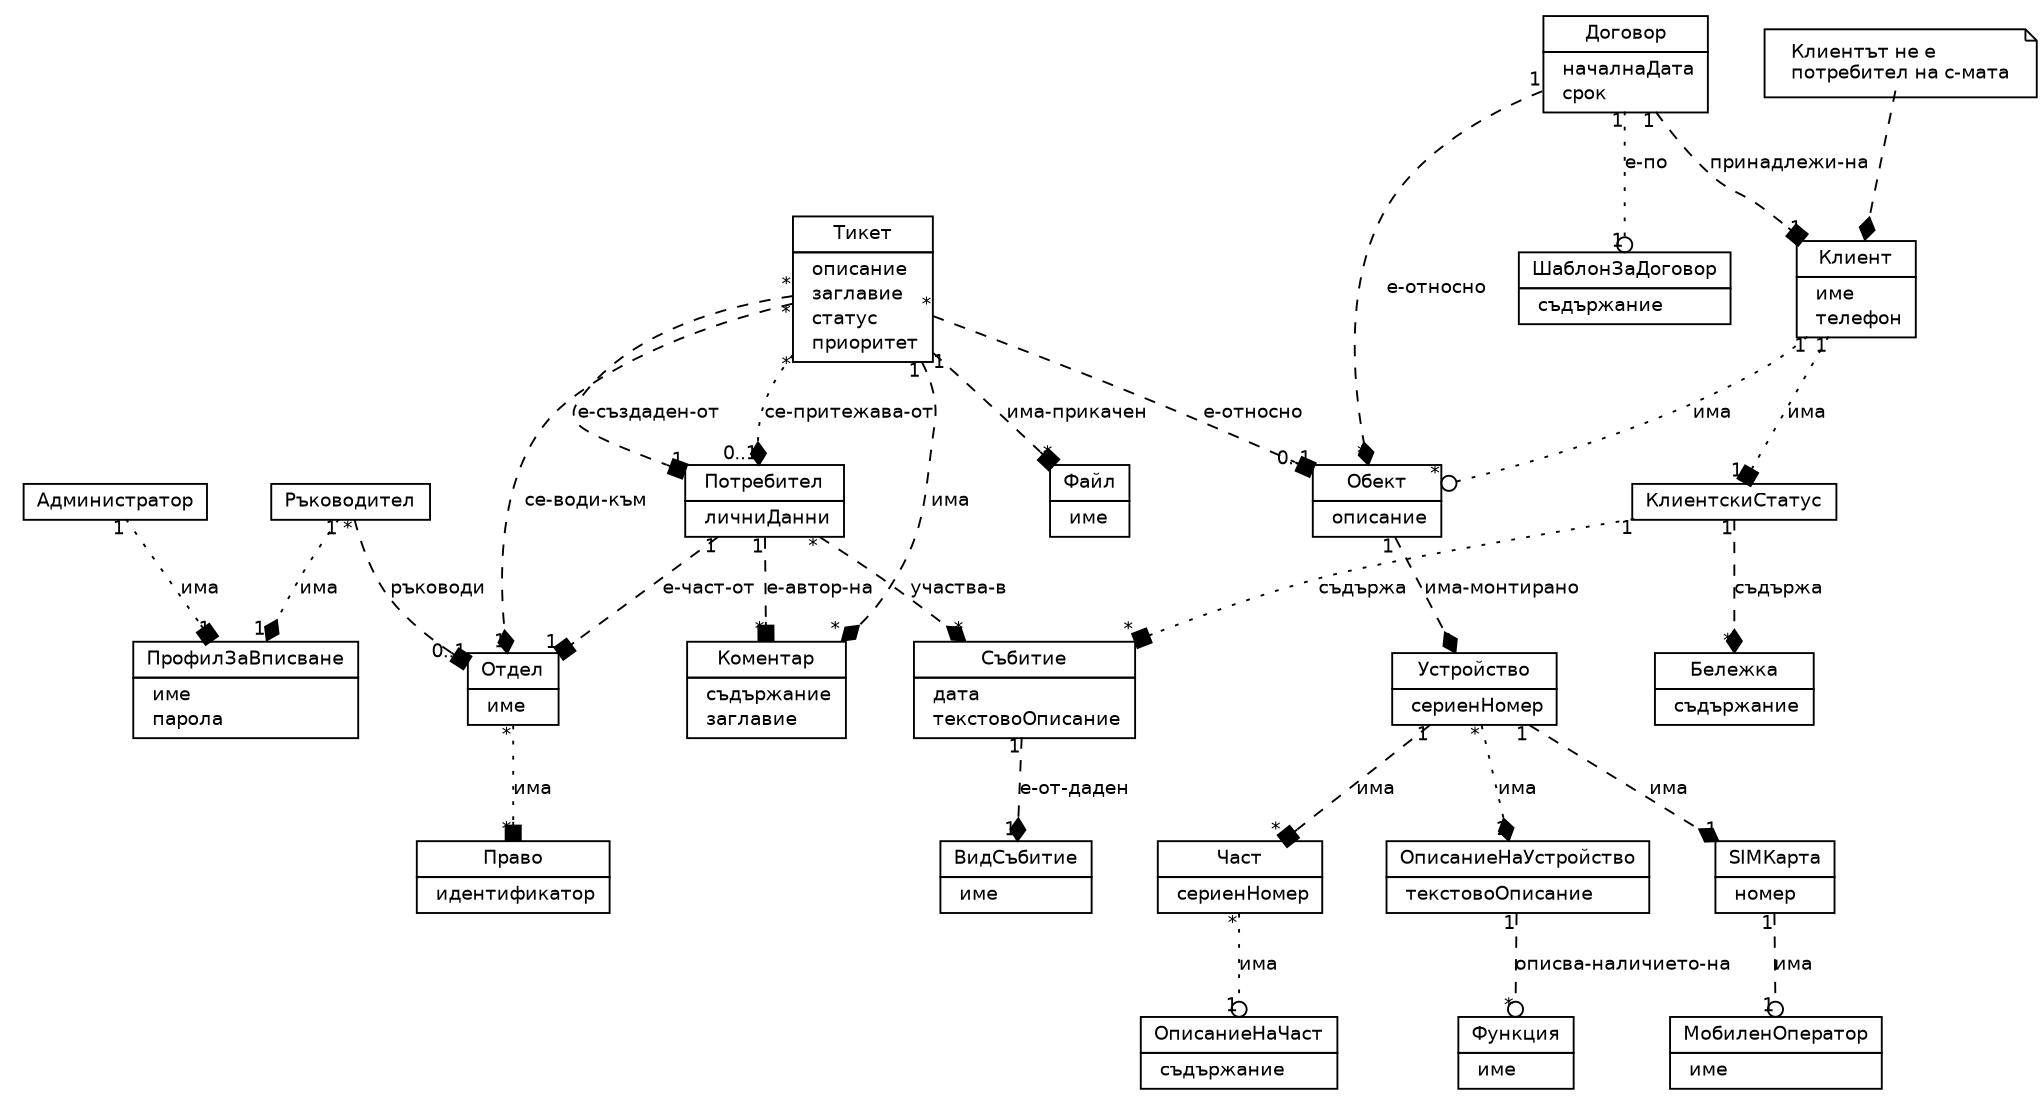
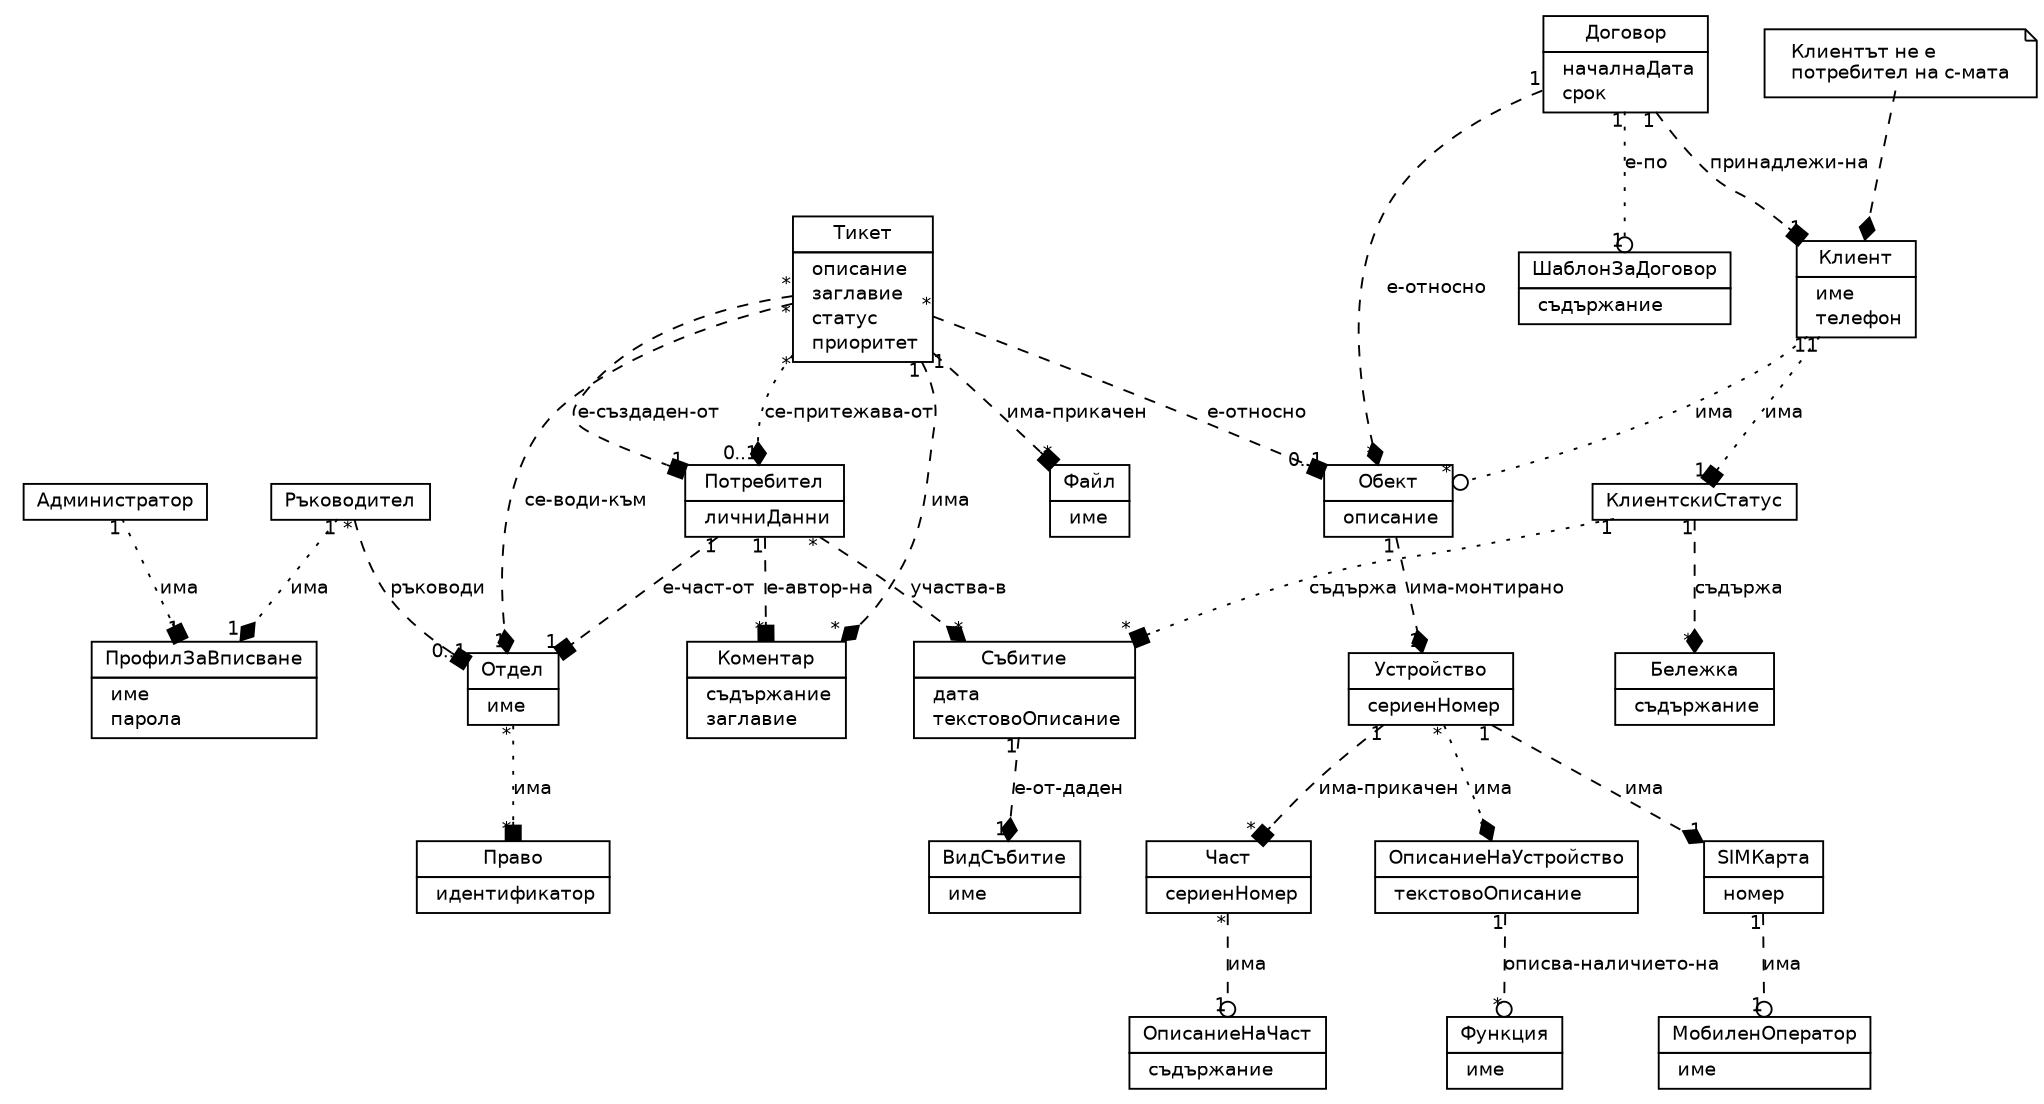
(1376, 789) -> (1389, 789)
(1239, 957) -> (1228, 957)
